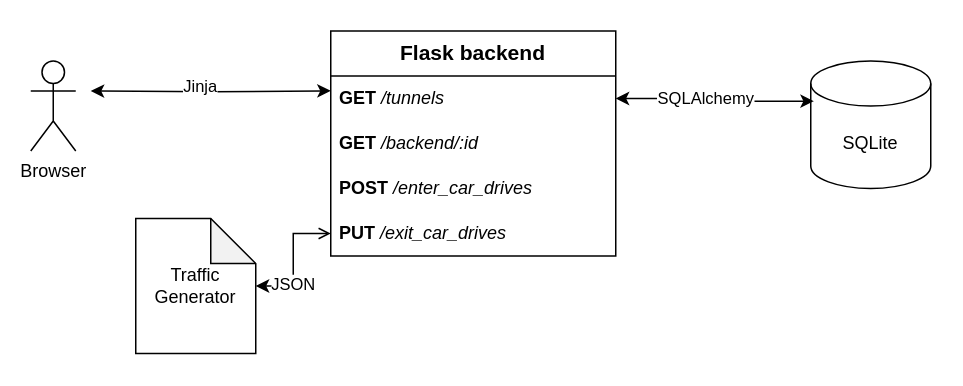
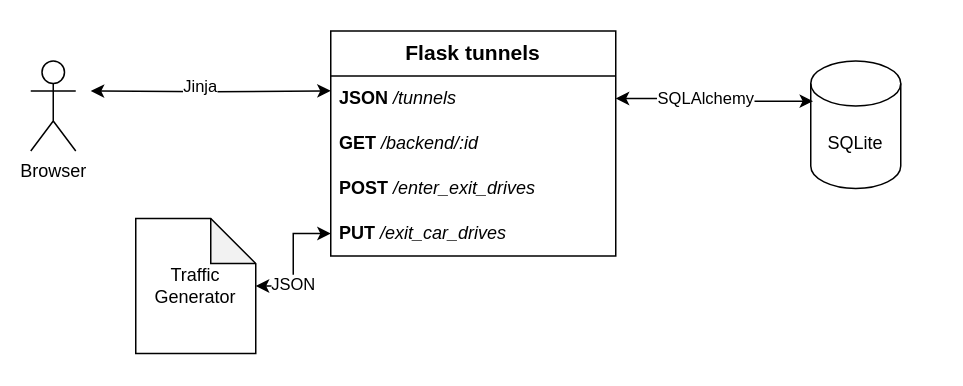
(473, 53) -> (473, 53)
(396, 98) -> (401, 98)
(871, 125) -> (856, 125)
(446, 188) -> (449, 188)
(321, 233) -> (319, 233)
